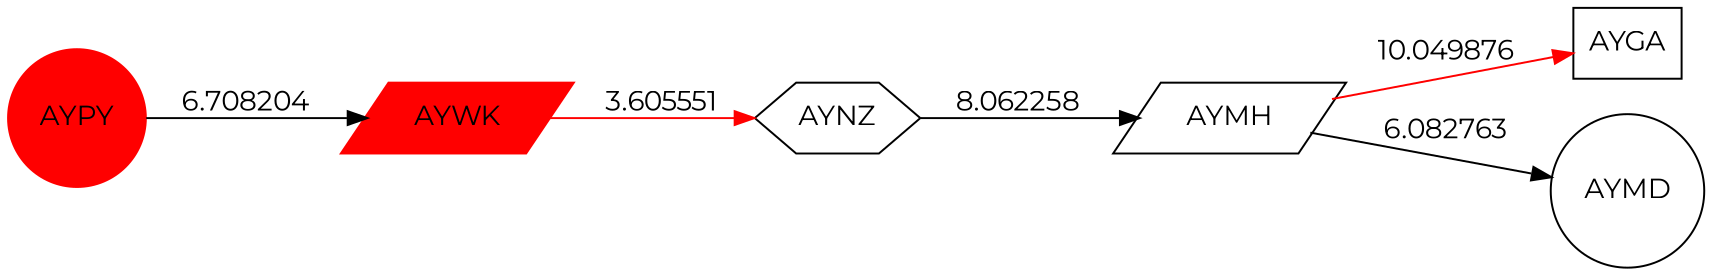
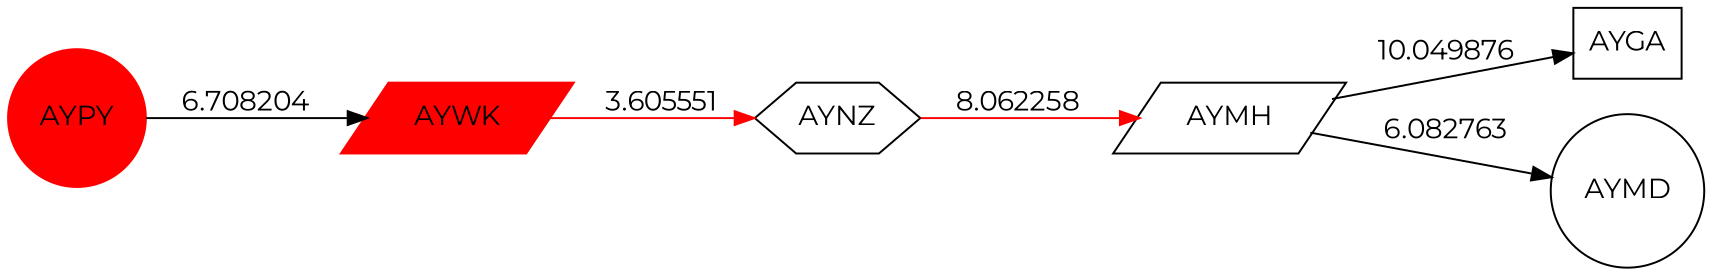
(1443, 78) -> (1443, 78)
(1020, 118) -> (1020, 118)
